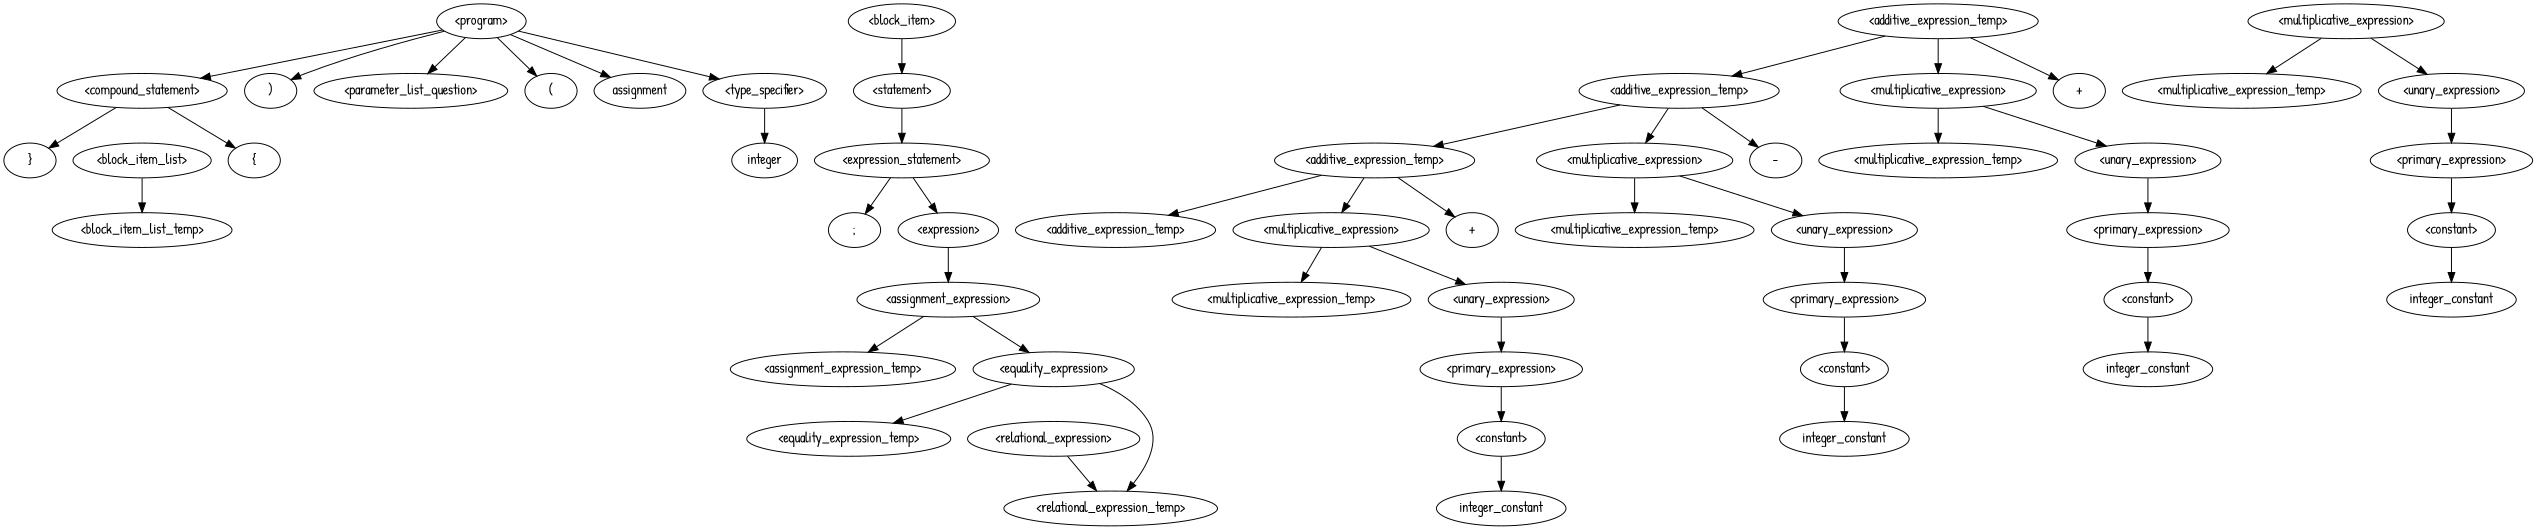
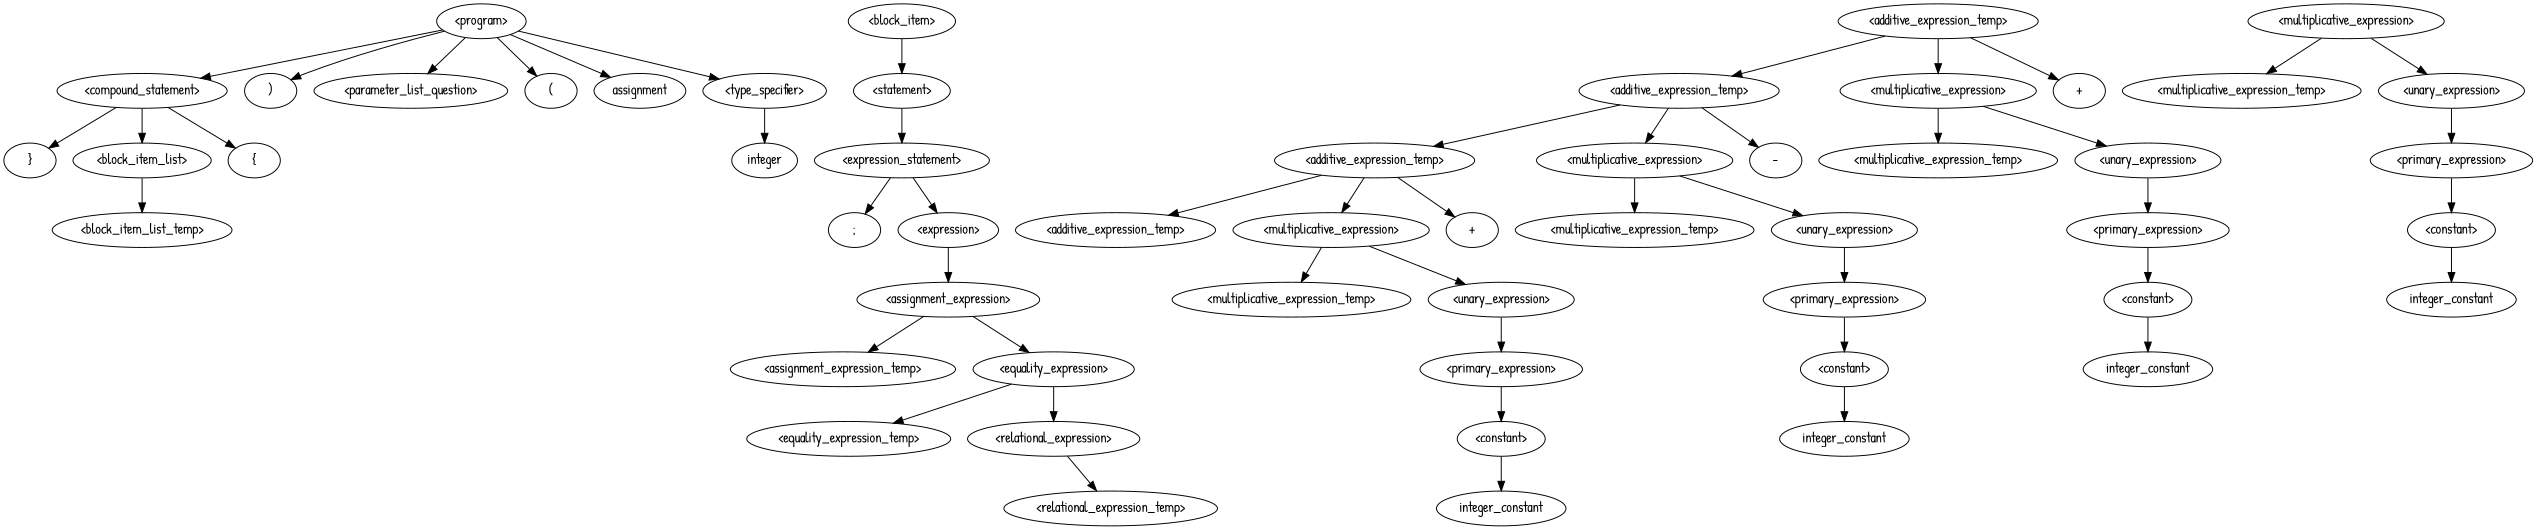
none -> (142, 121)
(1149, 424) -> (1054, 399)
